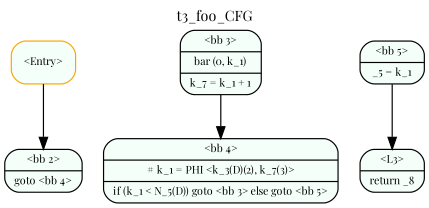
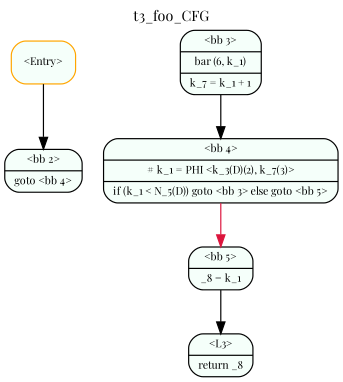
(221, 62) -> (221, 62)
(392, 73) -> (221, 279)
none -> (221, 219)
